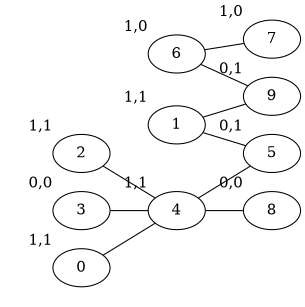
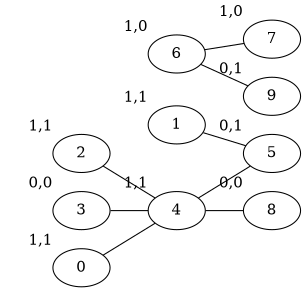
(225, 111) -> none
